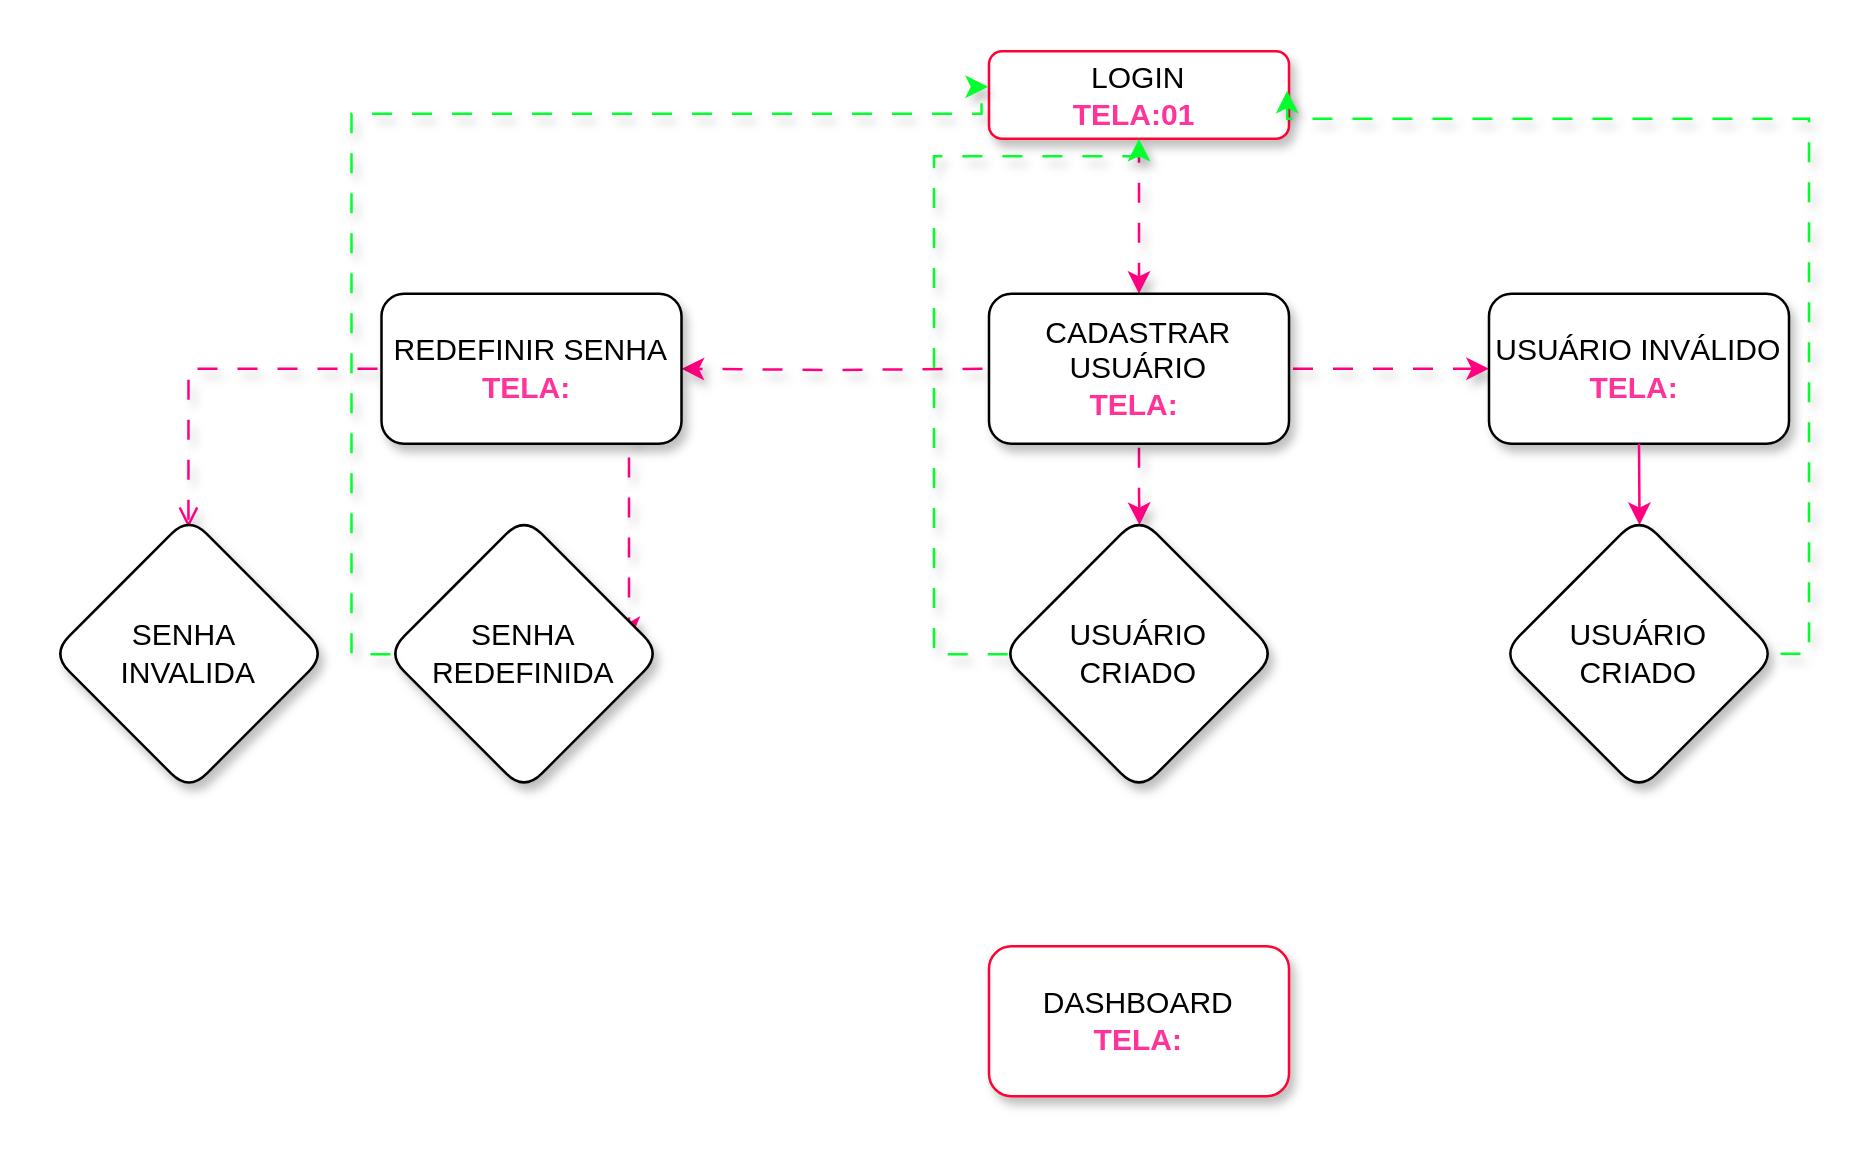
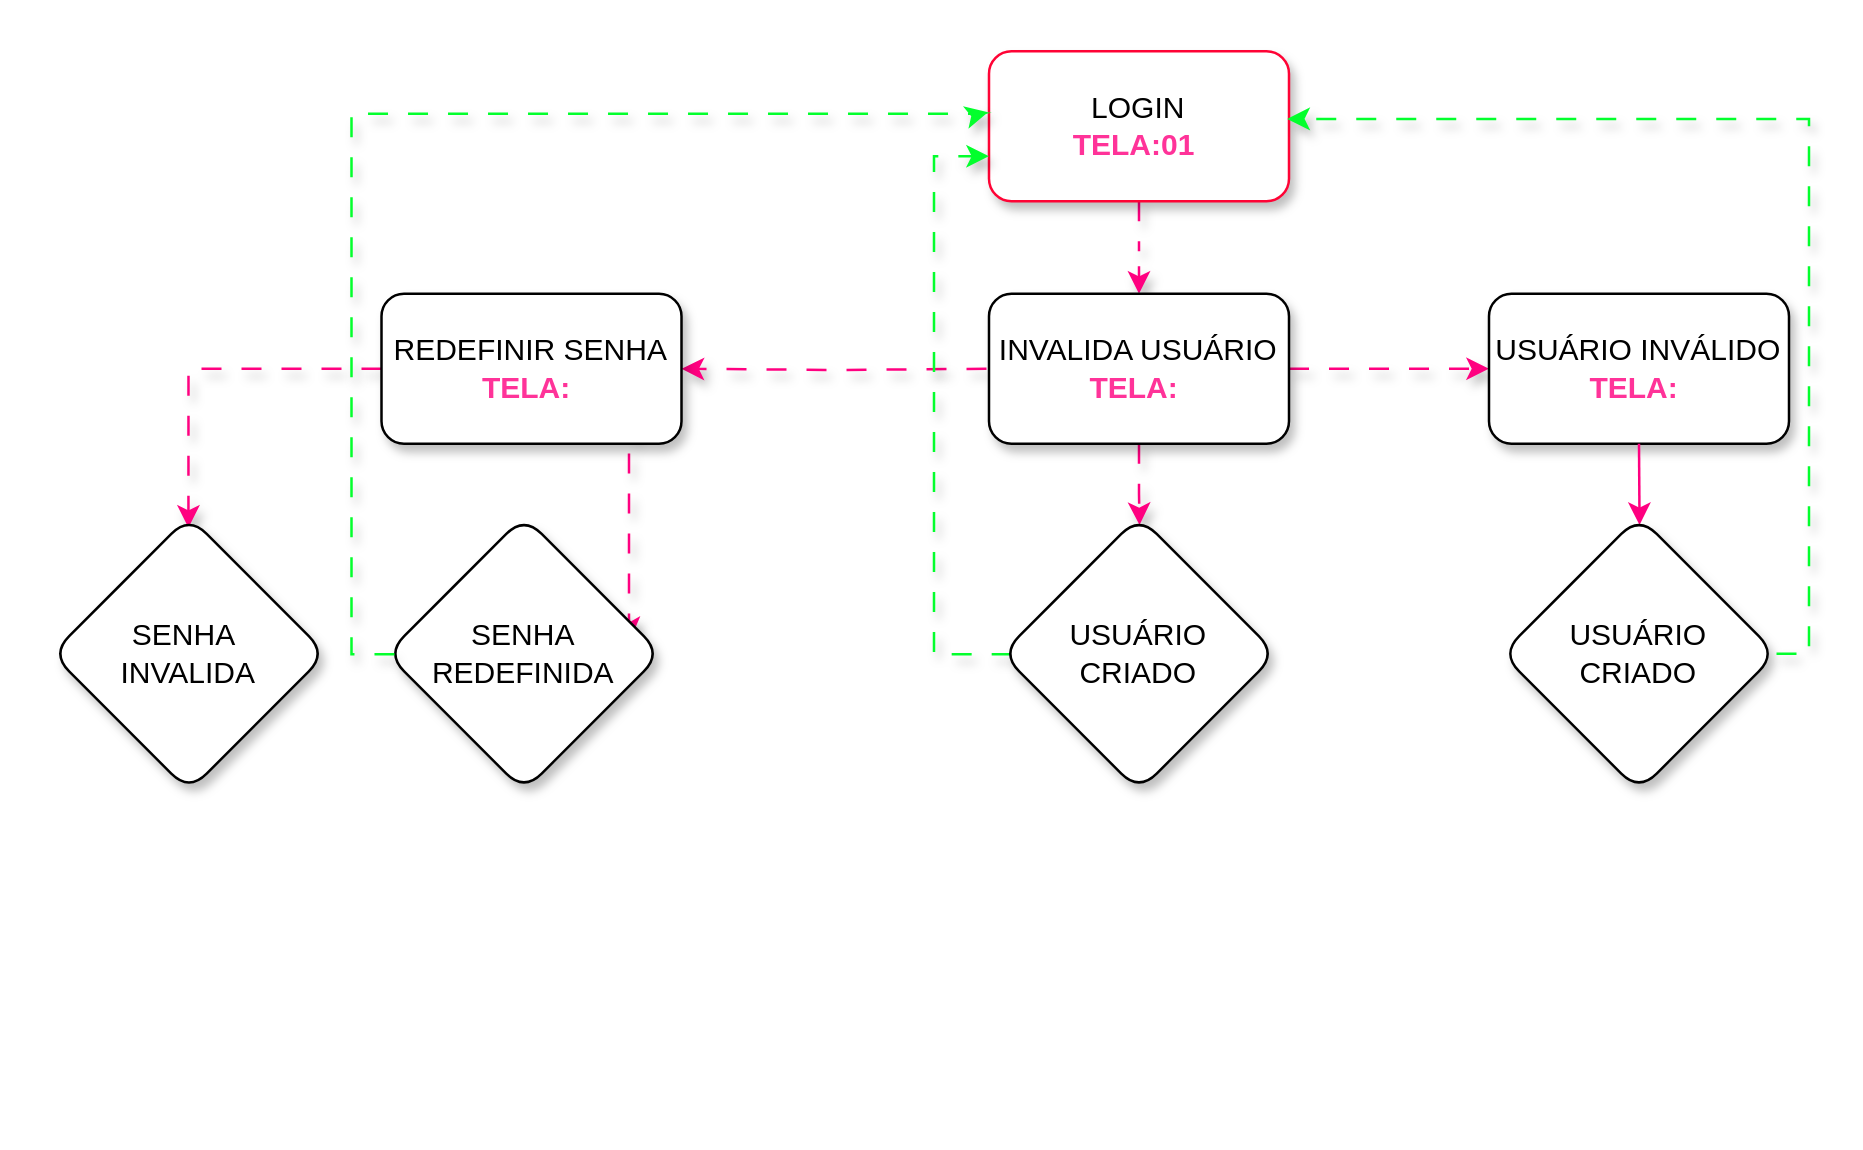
(1139, 95) -> (1139, 126)
(1139, 369) -> (1139, 369)
(188, 508) -> (188, 501)
(1139, 1021) -> none
